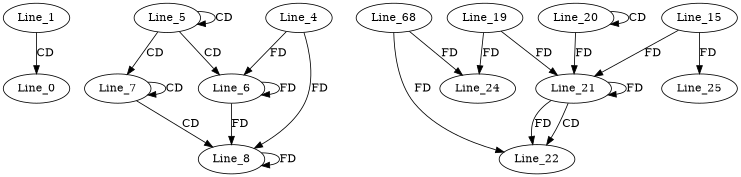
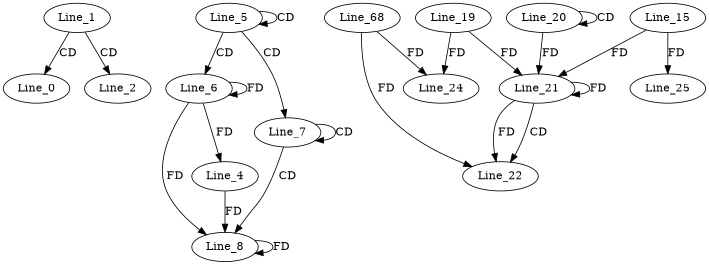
(268, 50) -> (211, 128)
none -> (118, 89)
